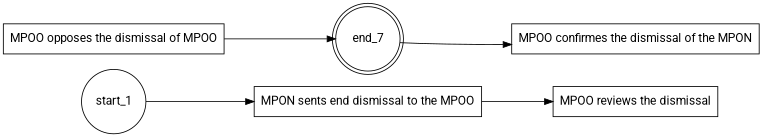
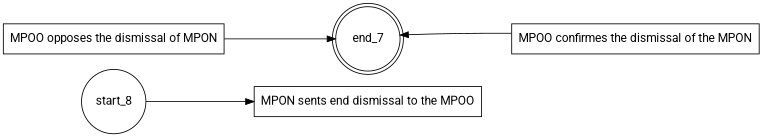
(114, 39) -> (114, 39)
(452, 44) -> (460, 33)
(114, 102) -> (114, 102)
(635, 102) -> none
